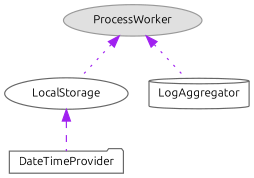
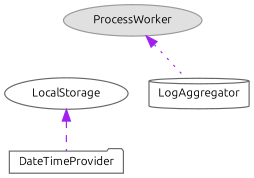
(95, 61) -> none
